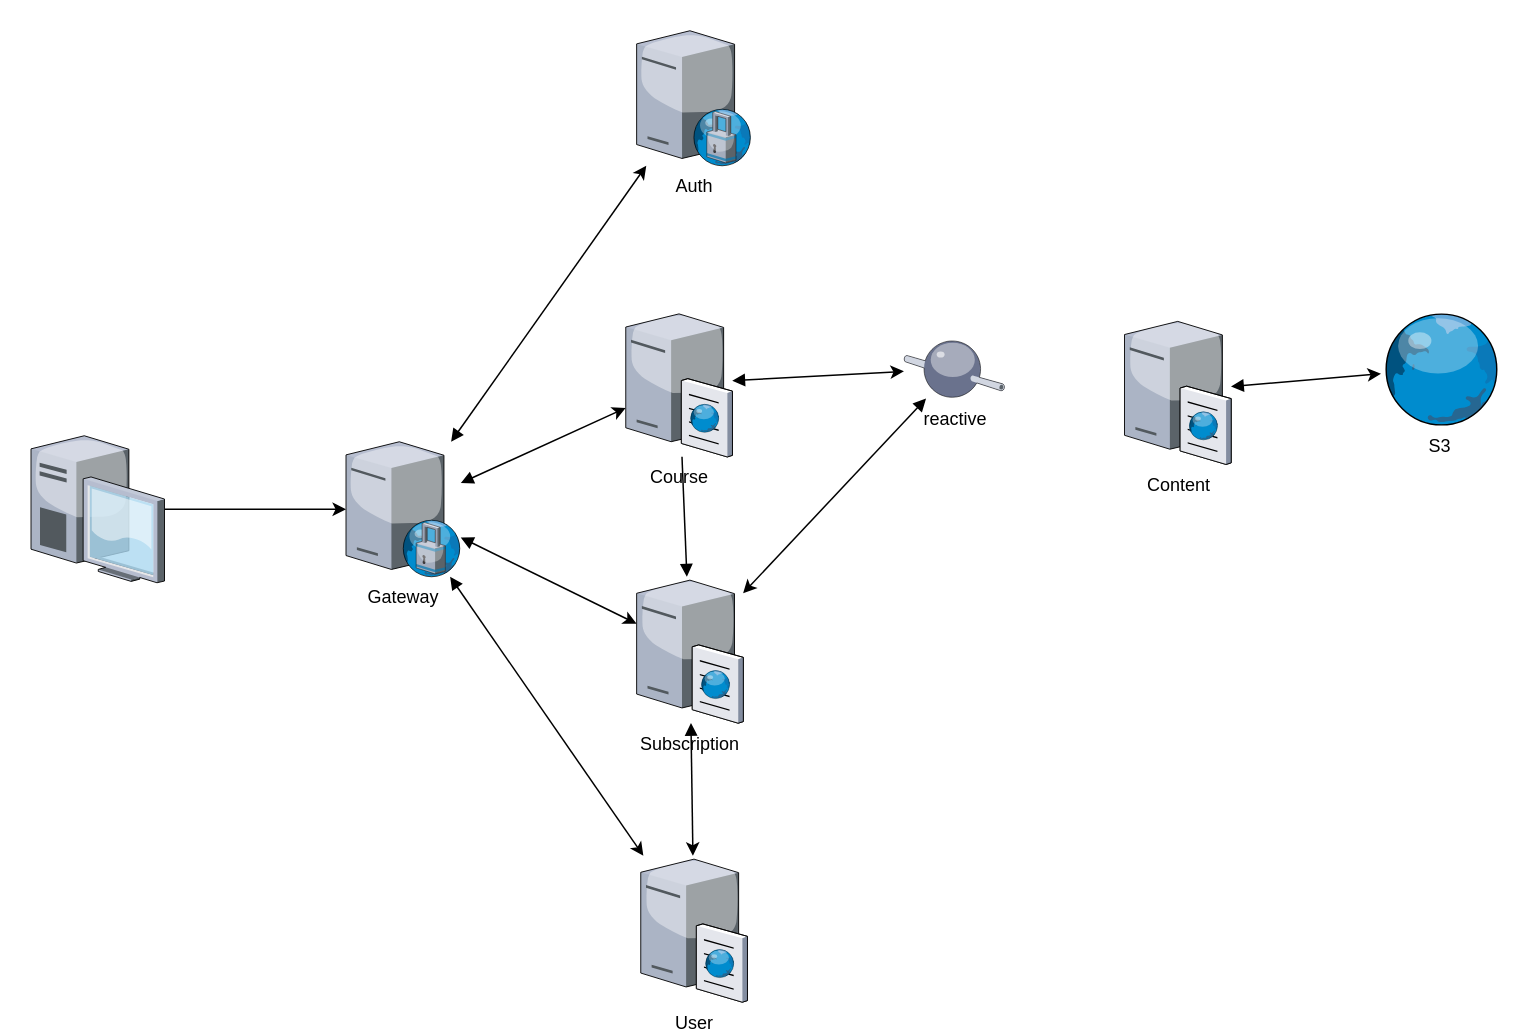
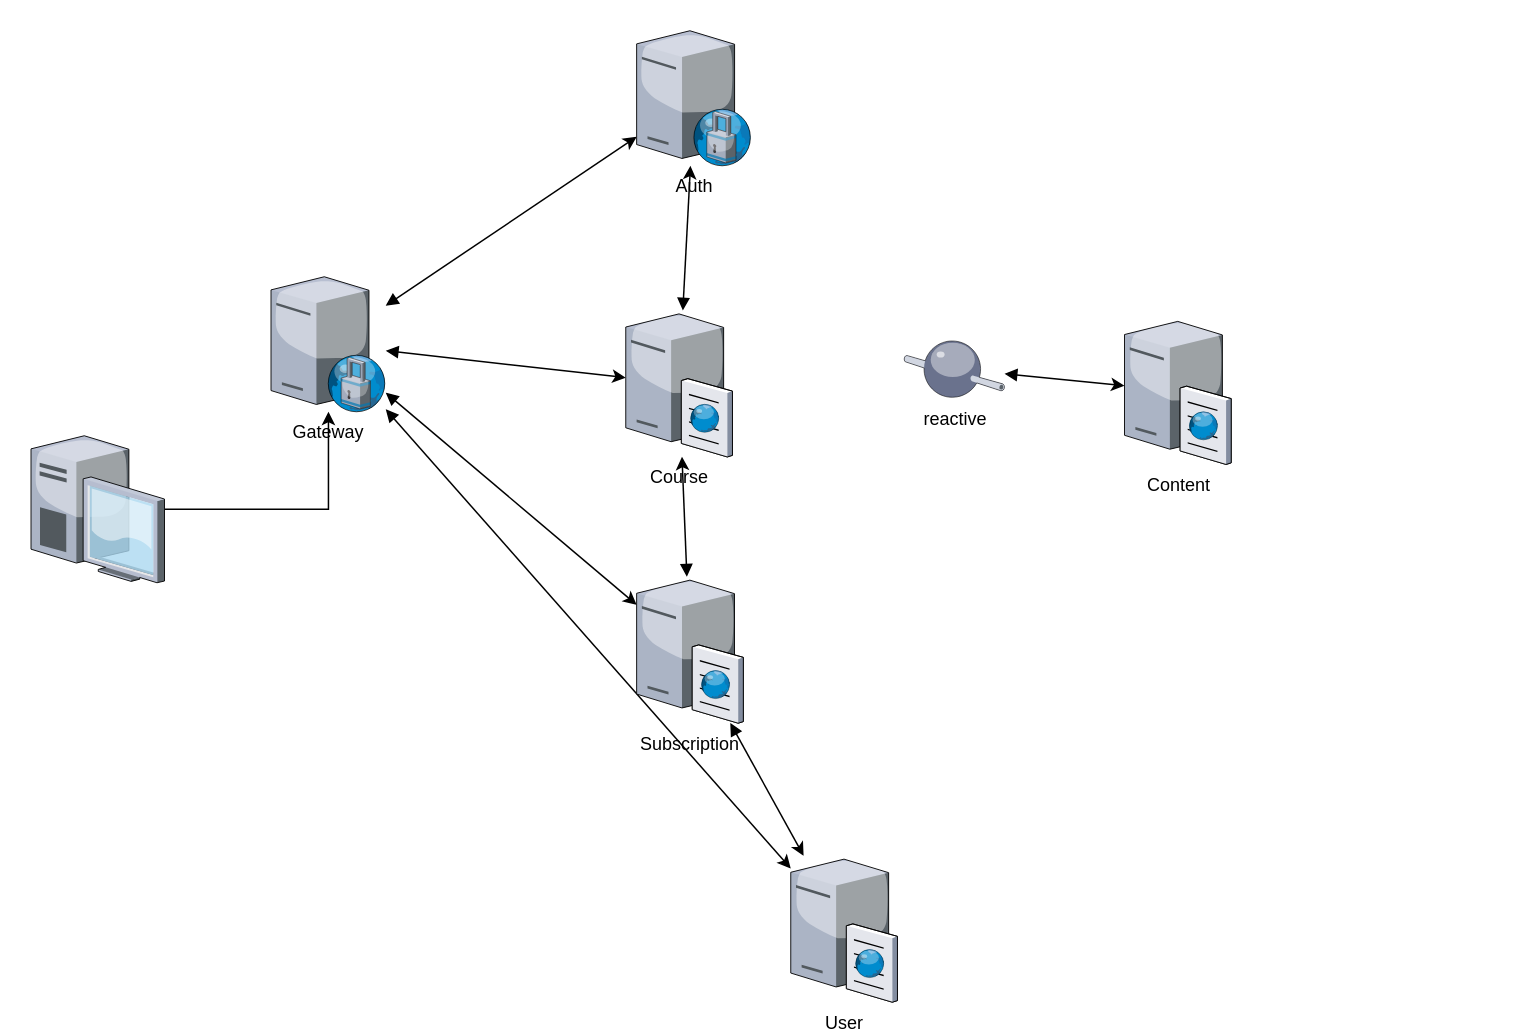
(1440, 369) -> none
(819, 376) -> (686, 237)
(1307, 380) -> none
(682, 463) -> (682, 468)
(834, 497) -> (1066, 380)
(403, 509) -> (328, 344)
(694, 929) -> (844, 929)
